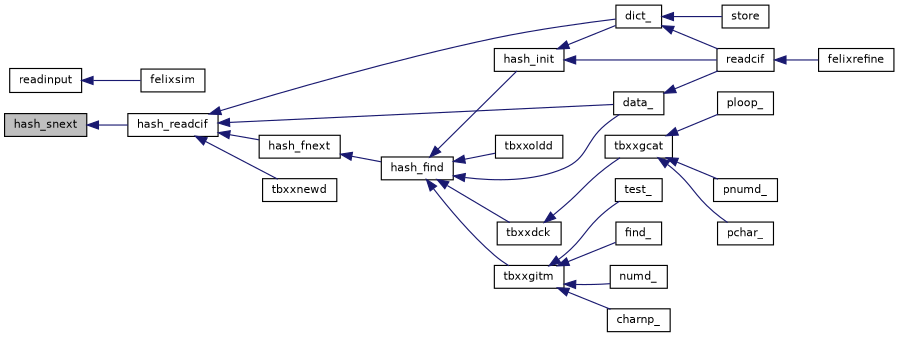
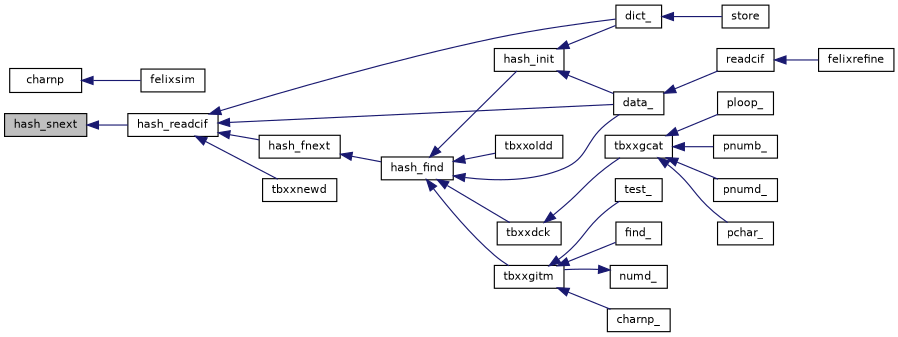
(695, 40) -> none
(646, 60) -> (591, 84)
(46, 80) -> (46, 80)
none -> (746, 147)
(593, 284) -> (581, 269)
